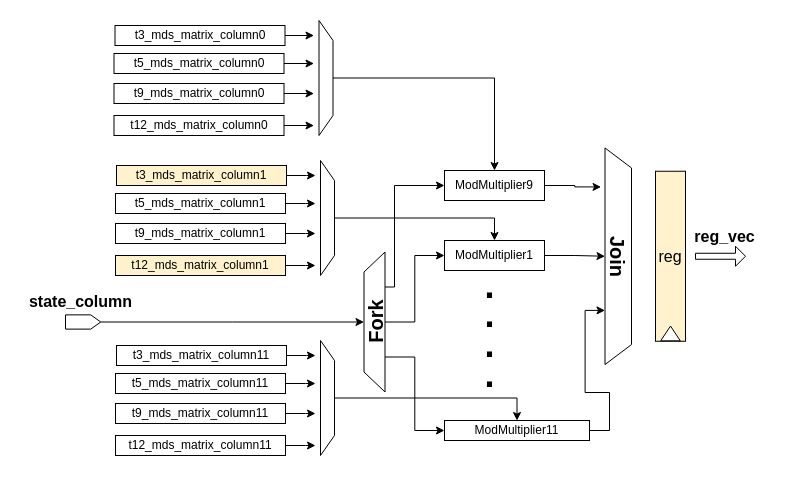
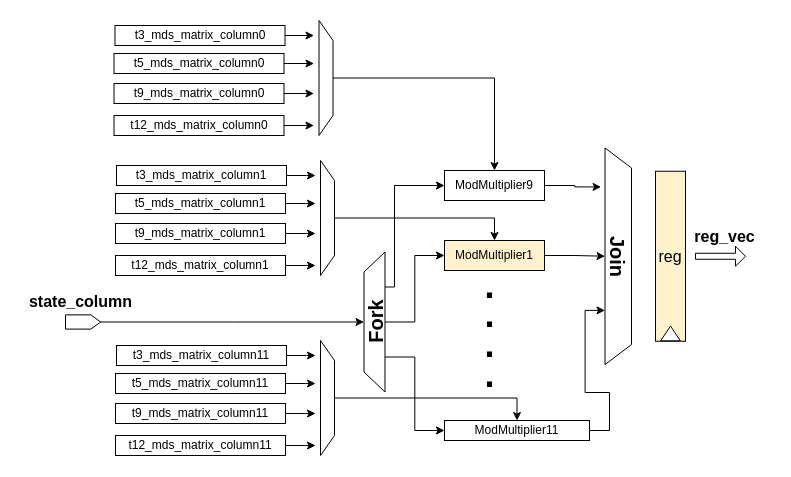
(202, 176) -> (202, 176)
(495, 256) -> (495, 256)
(201, 266) -> (201, 266)
